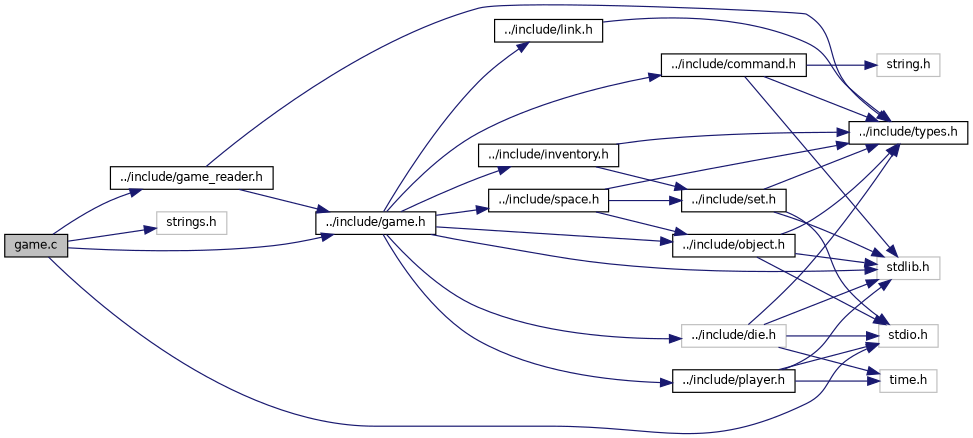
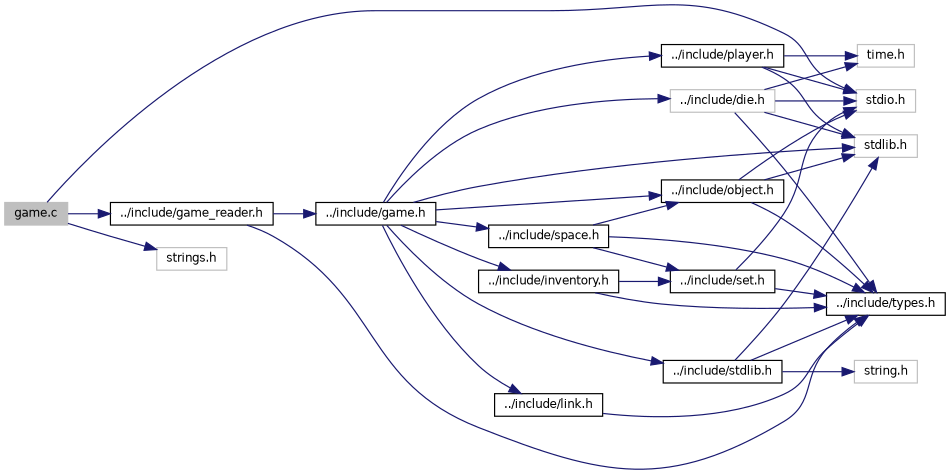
(734, 65) -> (723, 372)
(824, 230) -> none
(36, 246) -> (36, 214)
(195, 250) -> none
